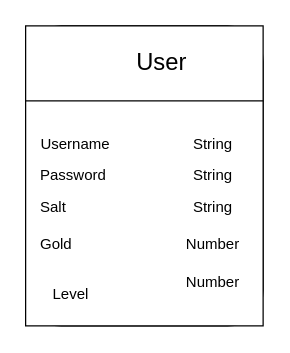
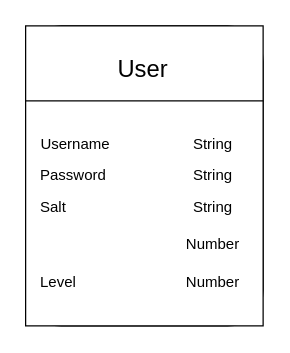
(162, 63) -> (143, 69)
(76, 244) -> none
(88, 294) -> (76, 282)
